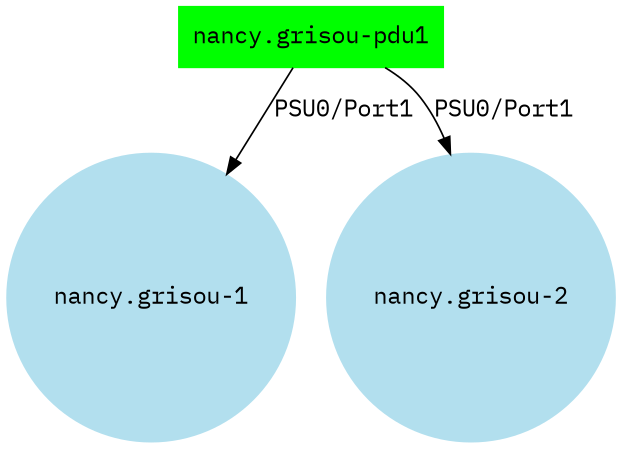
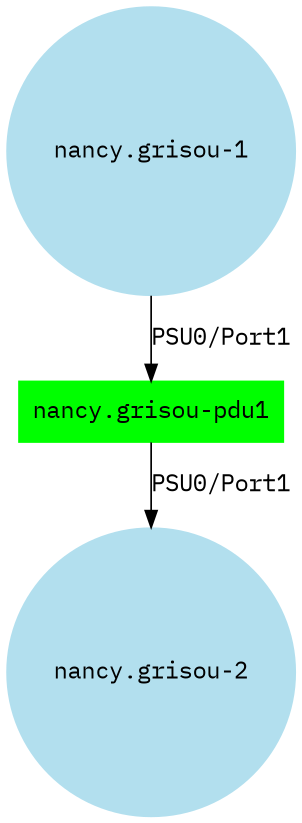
(264, 114) -> (151, 330)
